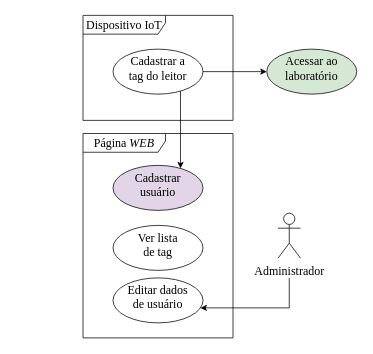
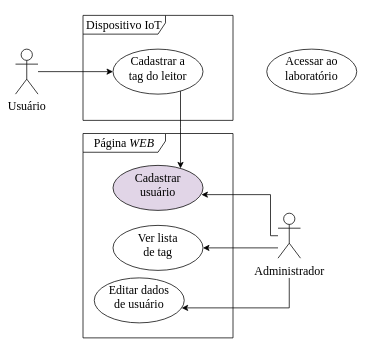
none -> (27, 72)
none -> (73, 72)
(230, 72) -> none
(312, 72) -> (312, 72)
none -> (262, 195)
none -> (209, 248)
(158, 300) -> (139, 300)
